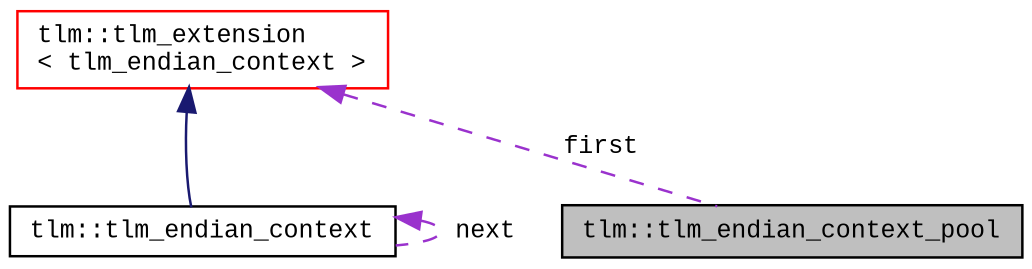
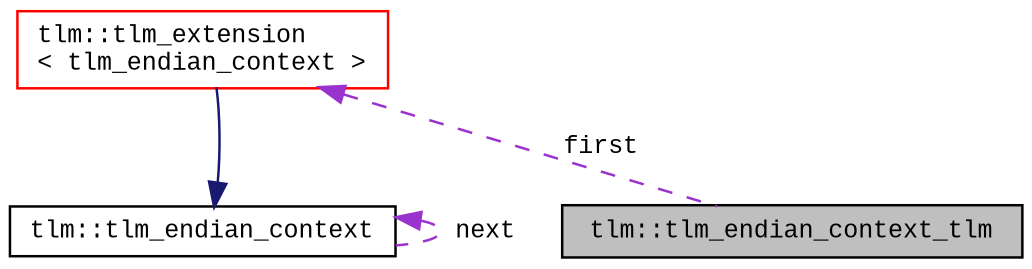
(186, 160) -> (219, 134)
(792, 231) -> (792, 231)
